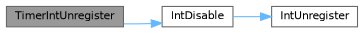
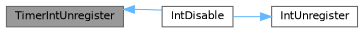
(137, 24) -> (148, 10)
